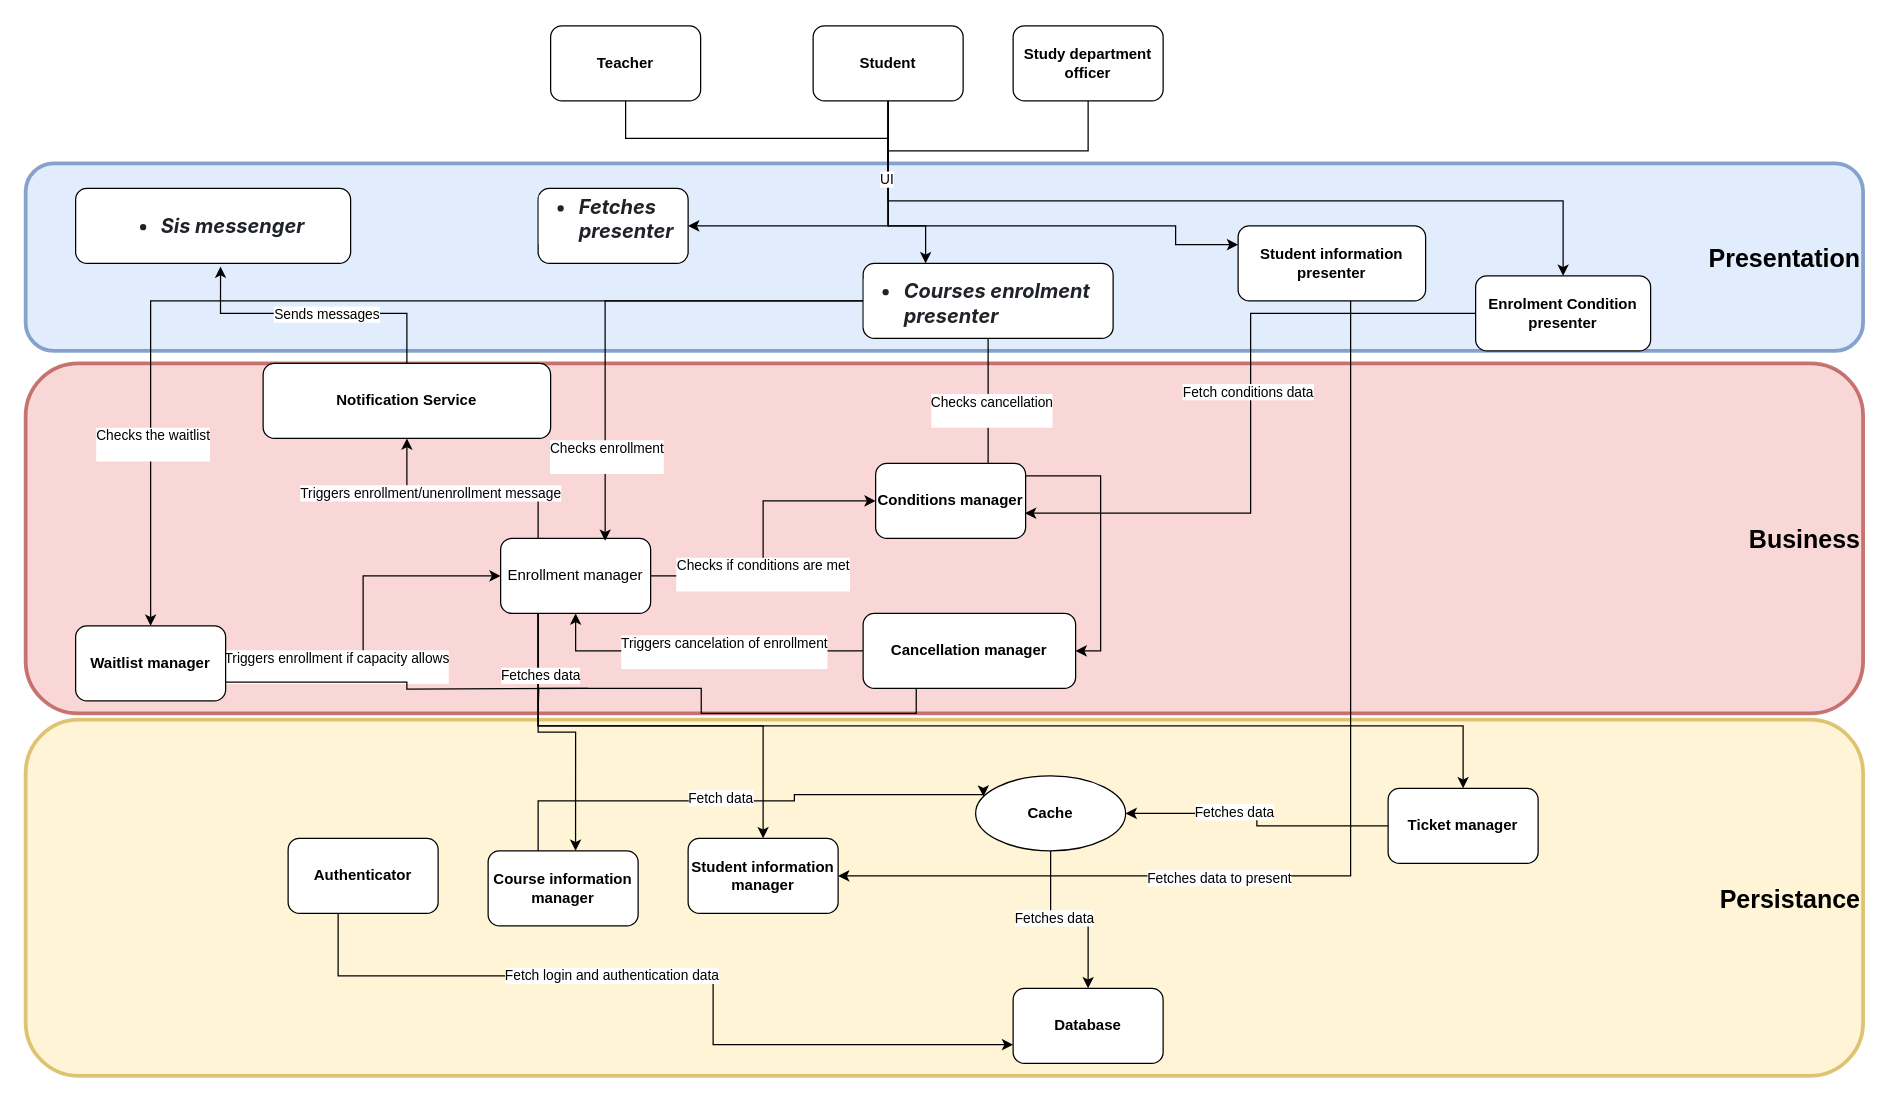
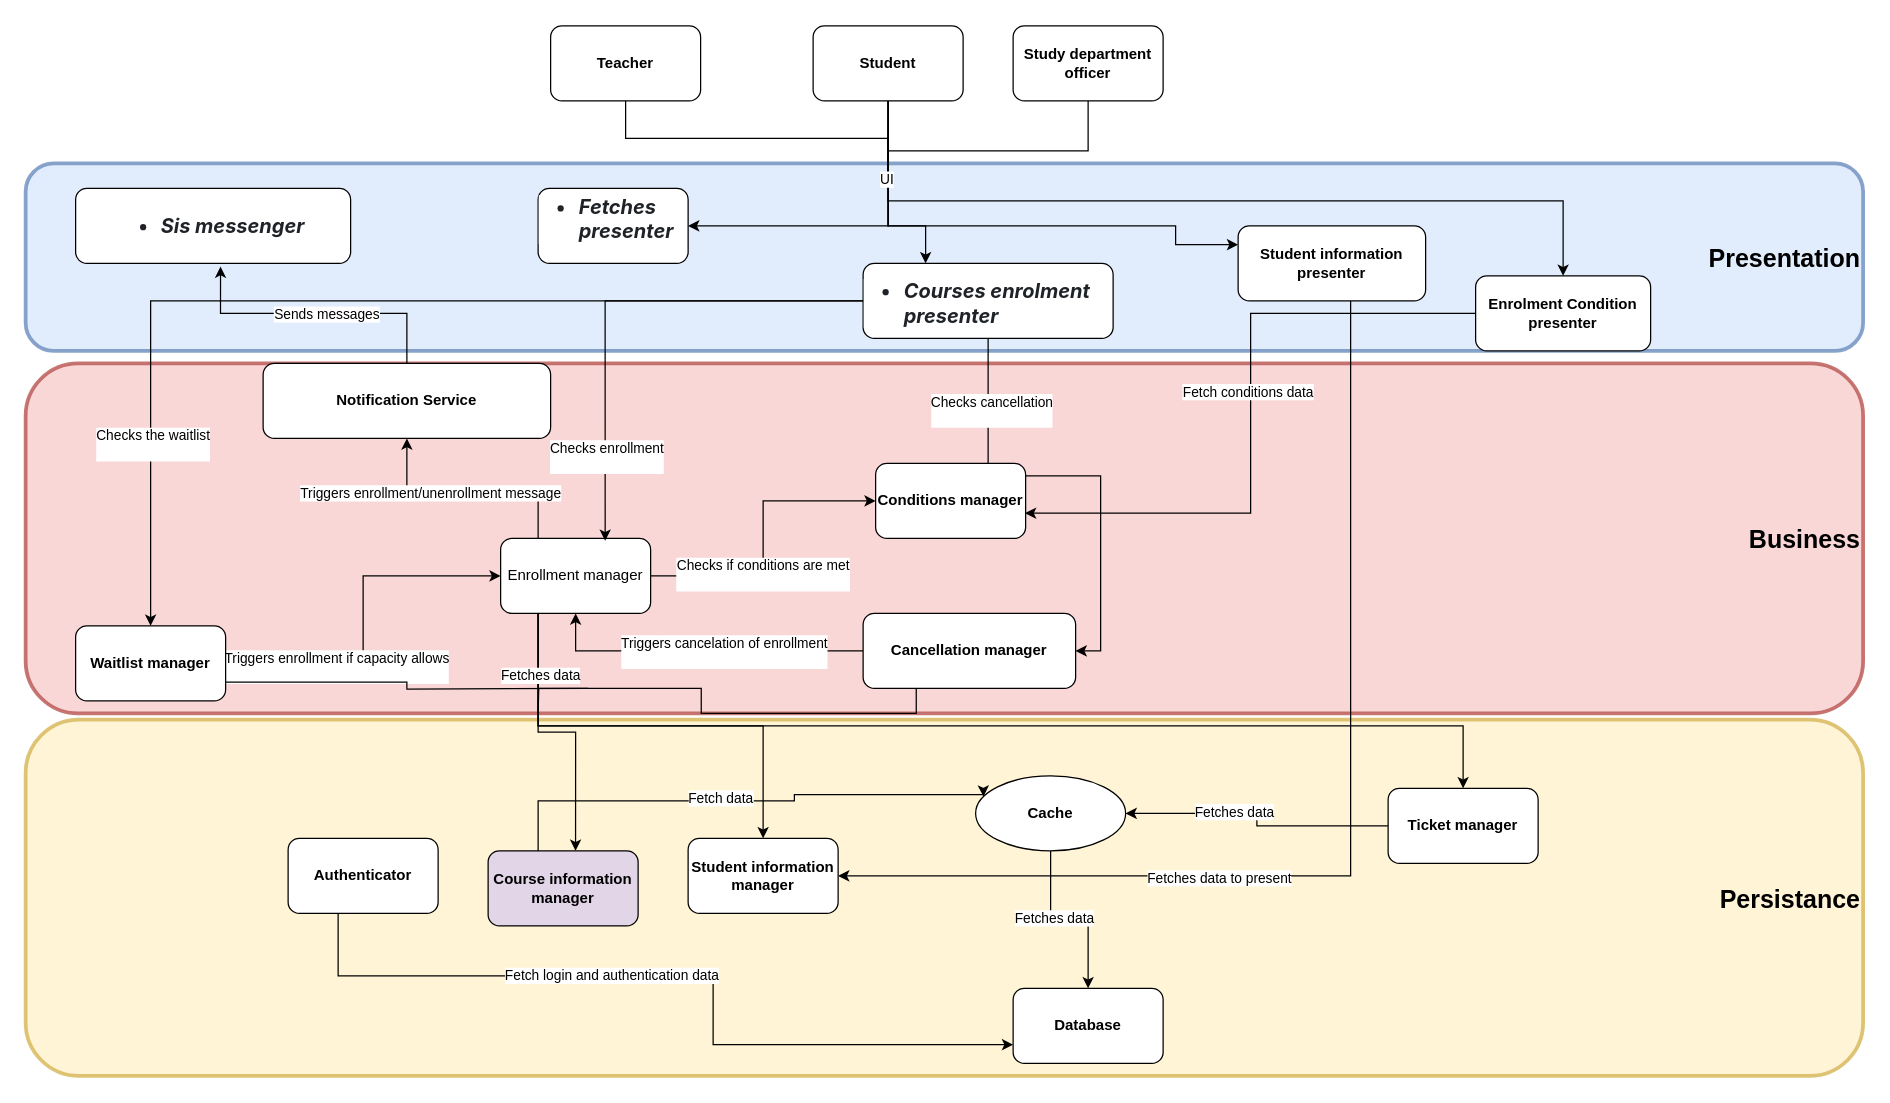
(563, 888) -> (563, 888)
